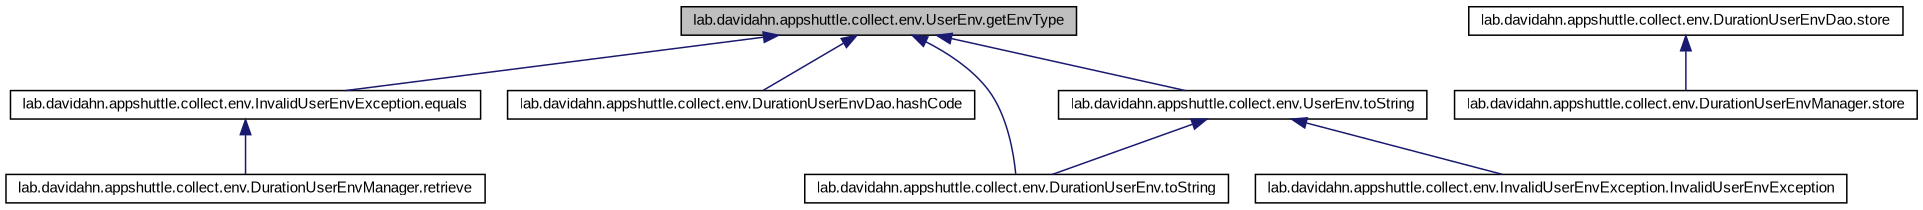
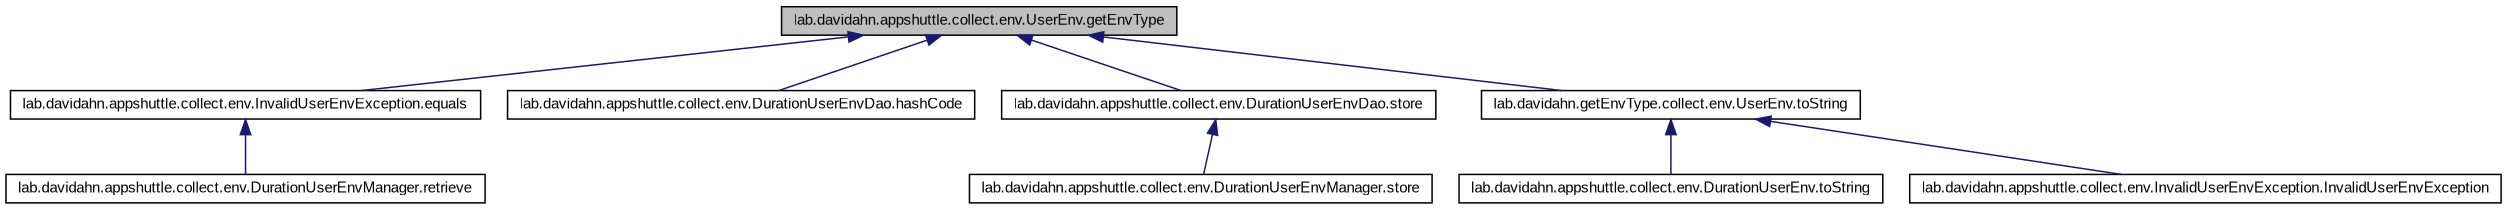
(991, 94) -> (1106, 65)
(1243, 105) -> (1671, 105)
